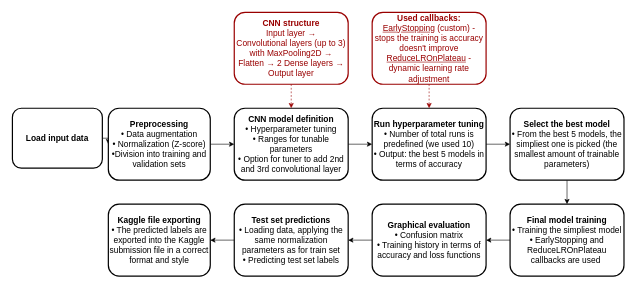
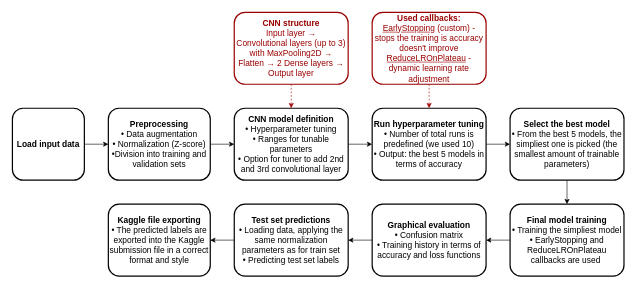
(57, 138) -> (48, 144)
